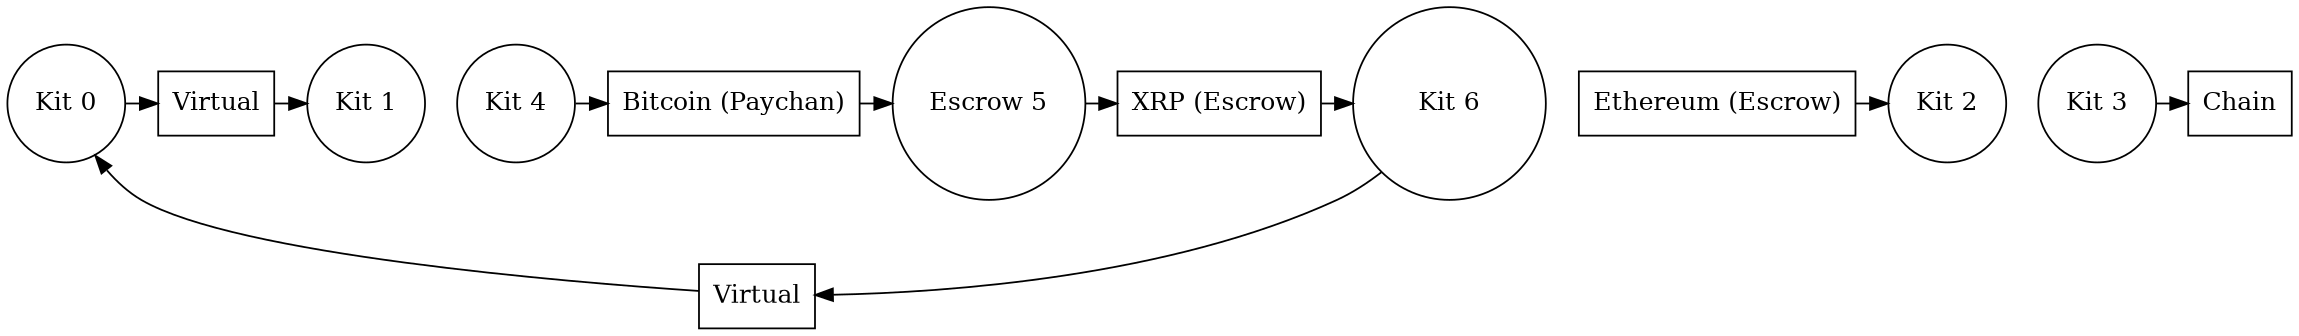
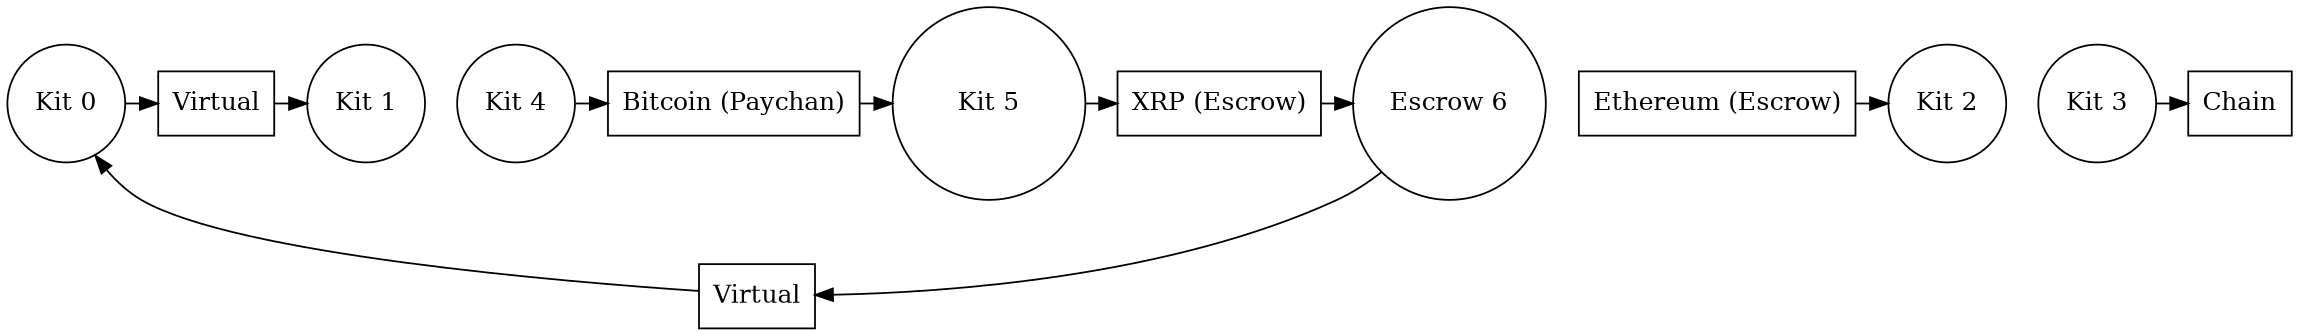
(989, 104) -> (989, 104)
(1449, 104) -> (1449, 104)
